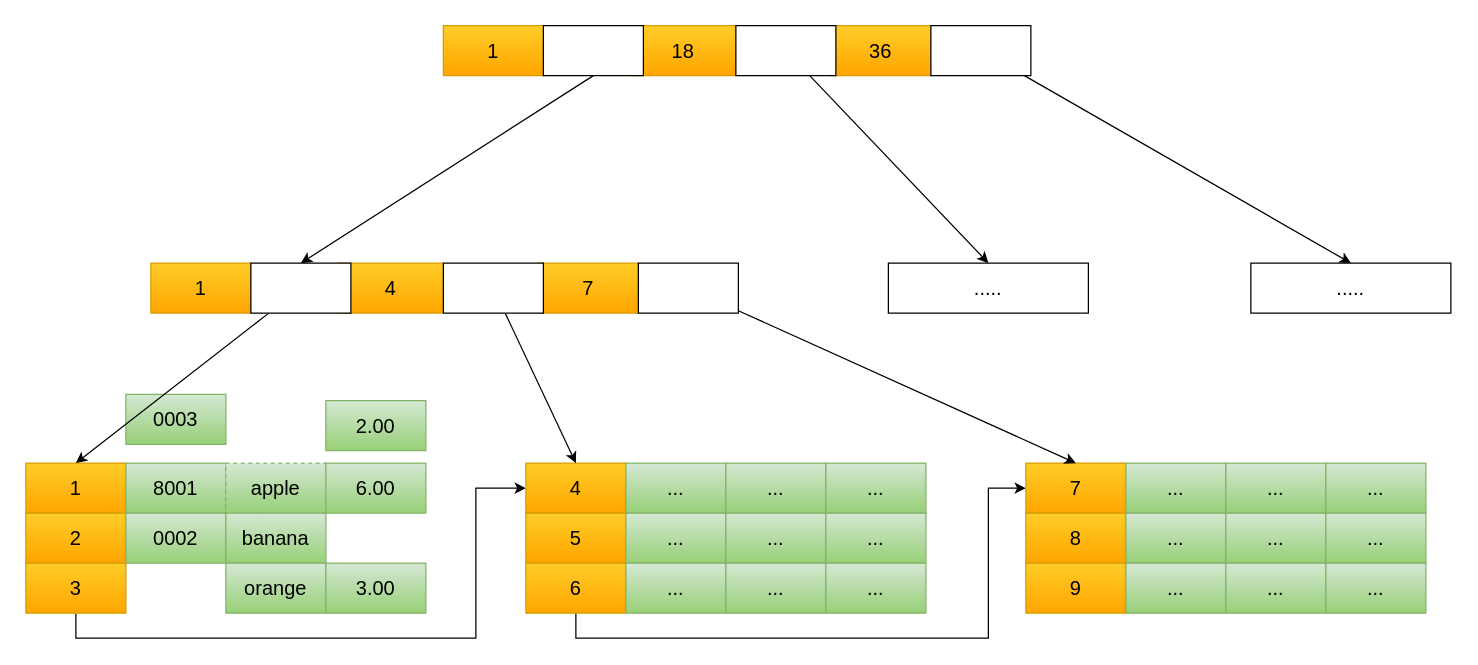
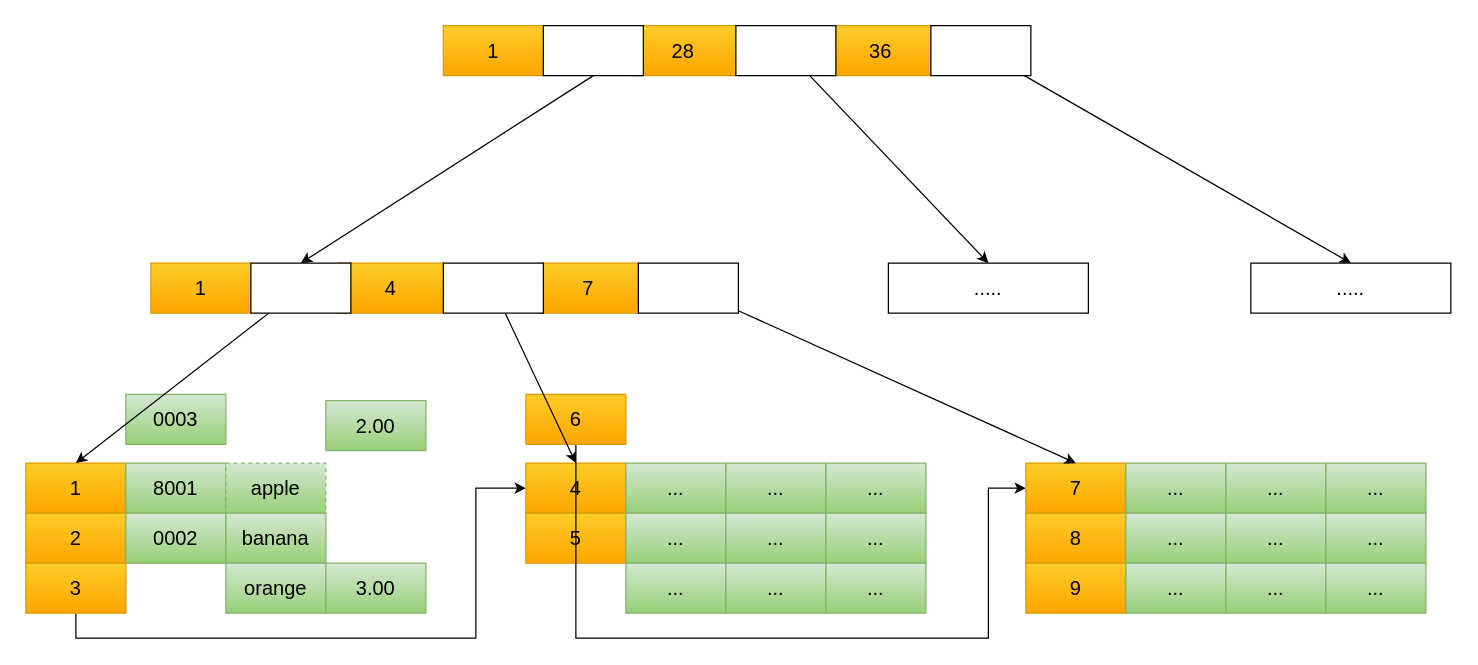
(683, 51) -> (683, 51)
(376, 488) -> none
(576, 588) -> (576, 419)
